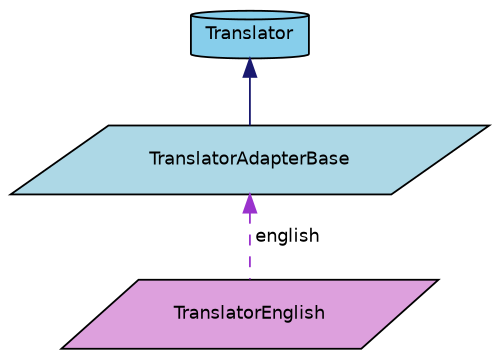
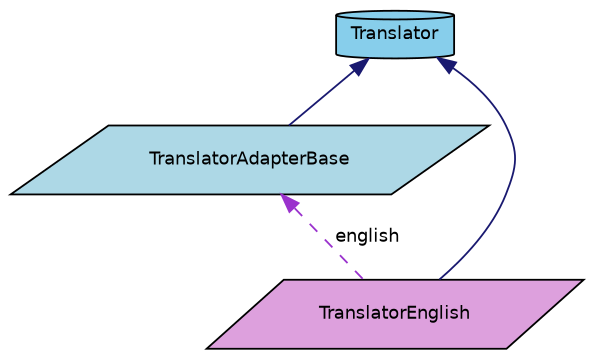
none -> (513, 175)
